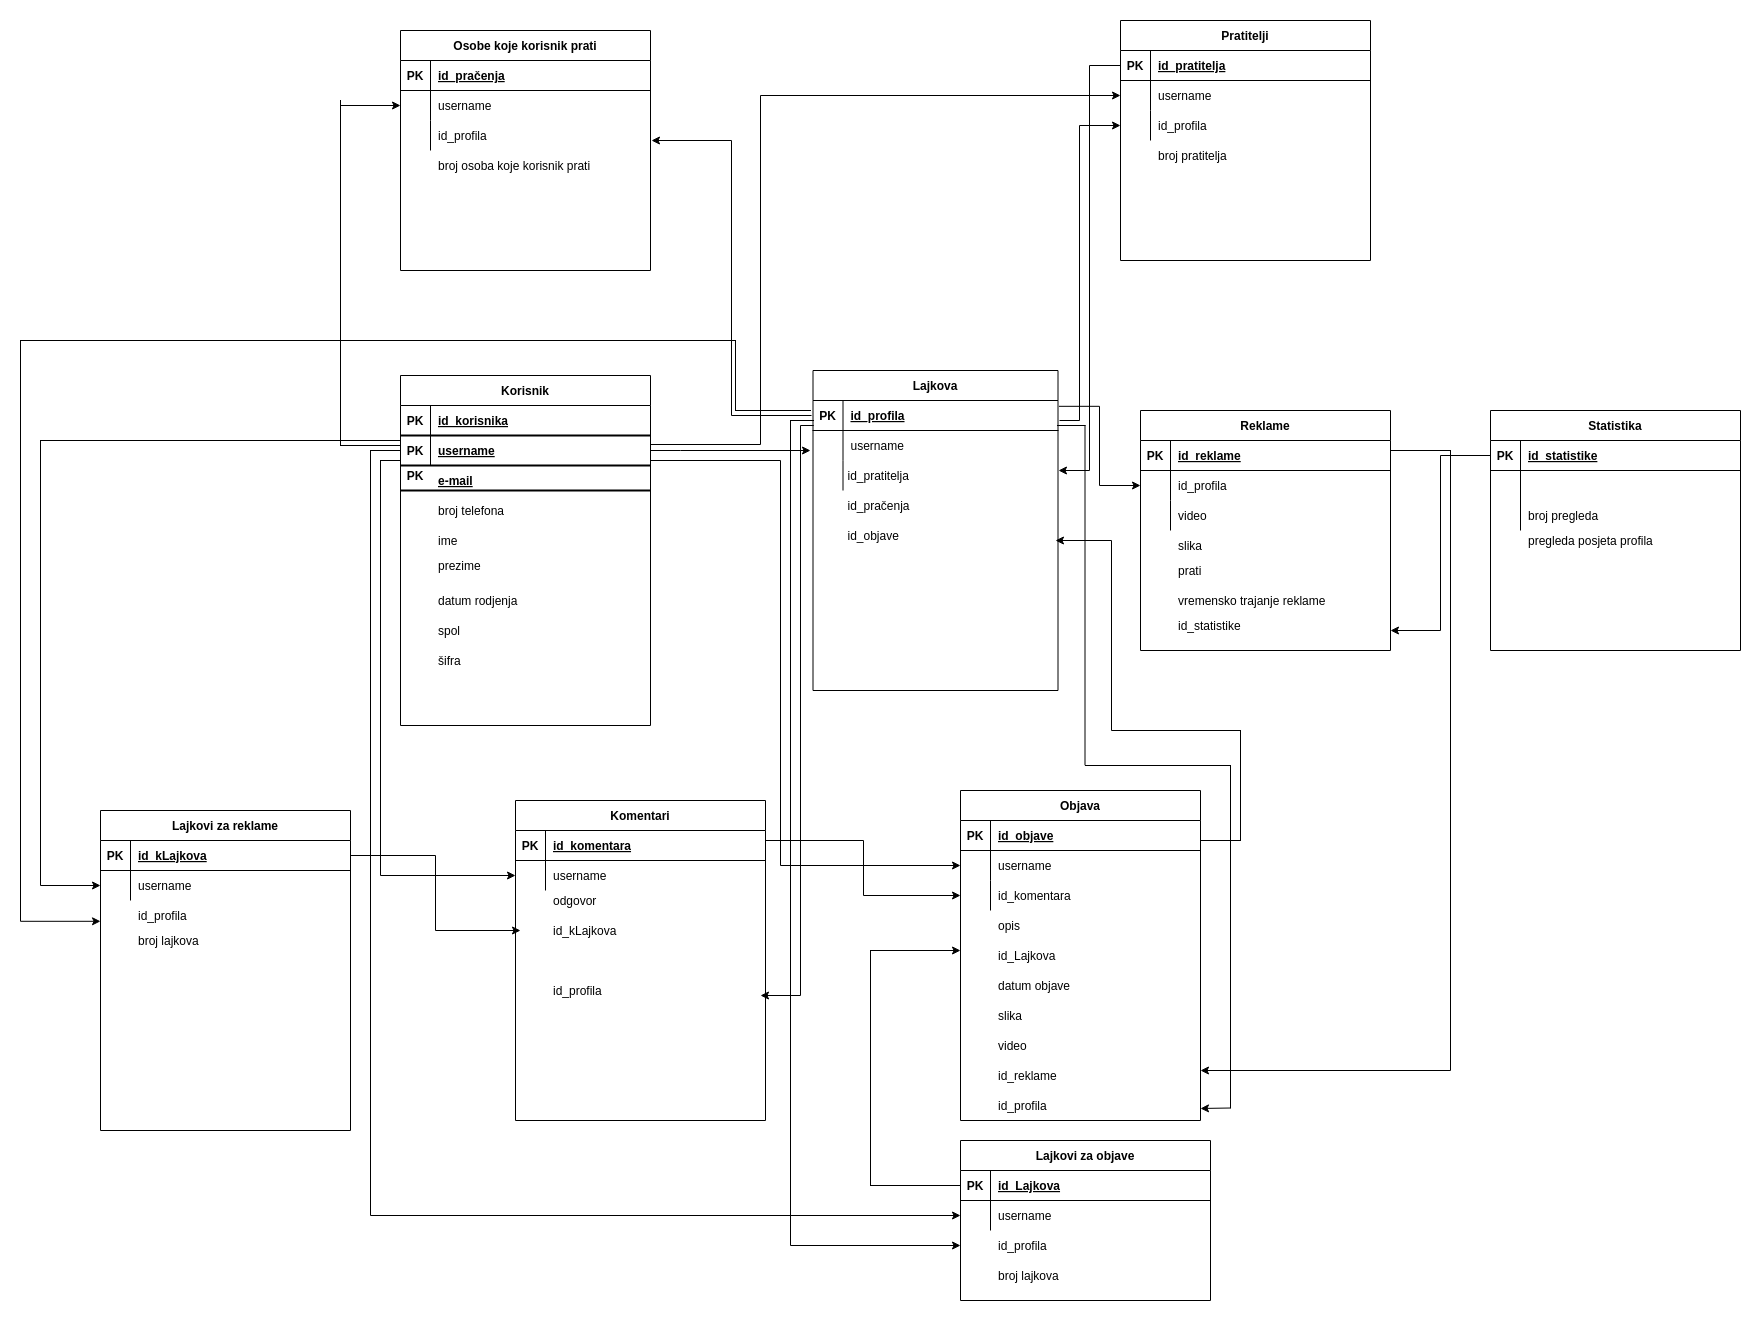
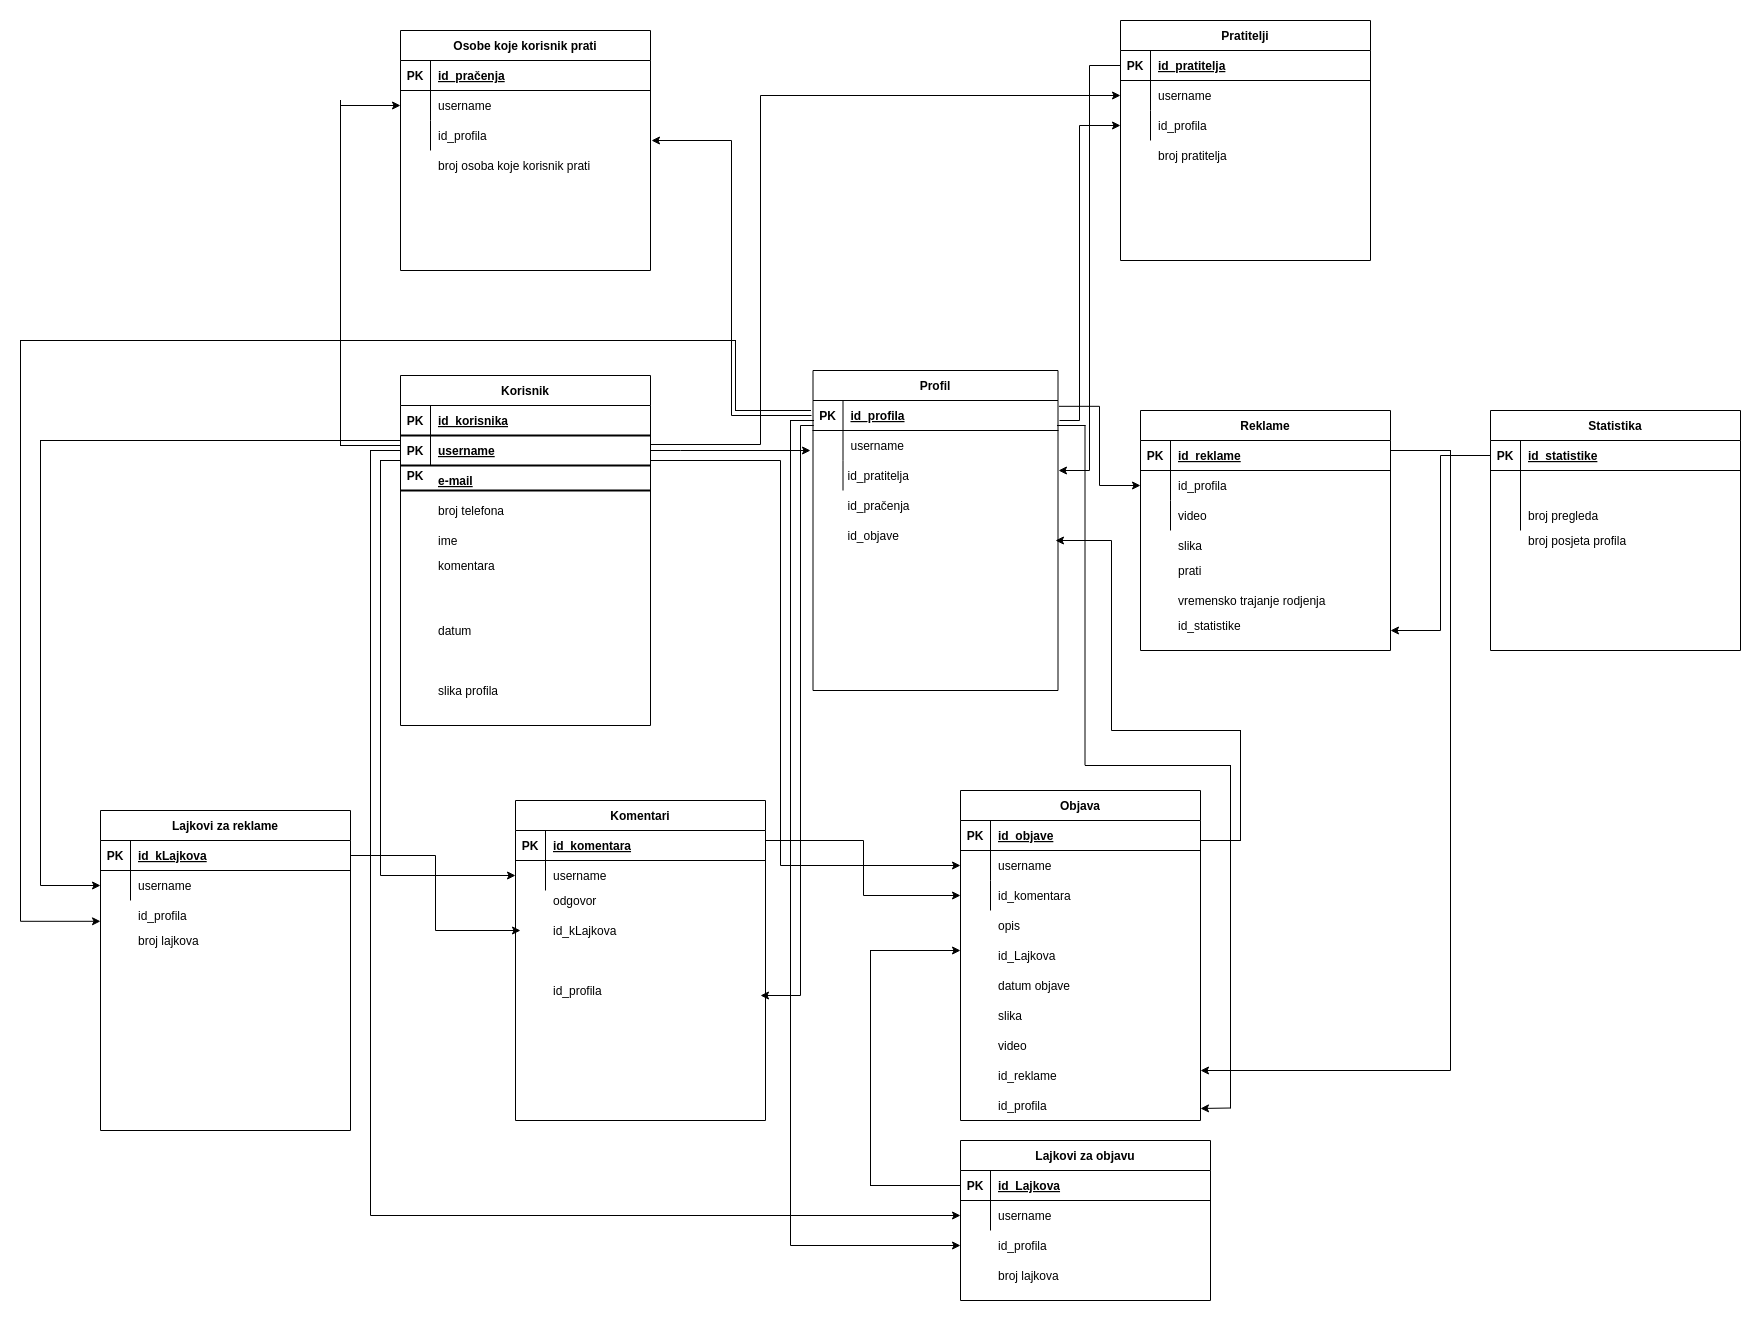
(935, 386) -> (935, 386)
(1601, 541) -> (1589, 541)
(460, 566) -> (468, 566)
(541, 601) -> none
(1261, 601) -> (1266, 601)
(450, 631) -> (455, 631)
(541, 661) -> none
none -> (541, 691)
(1085, 1156) -> (1085, 1156)
